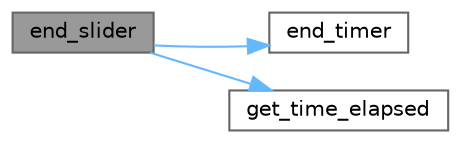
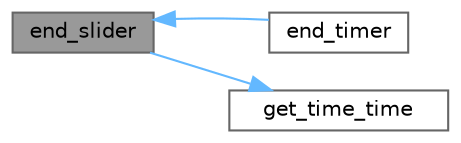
(201, 47) -> (222, 18)
(339, 110) -> (339, 110)
